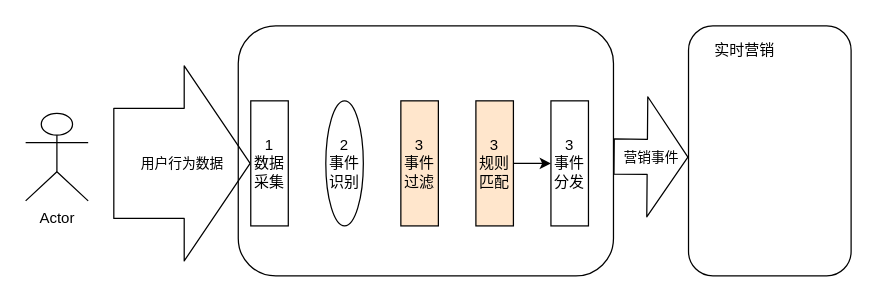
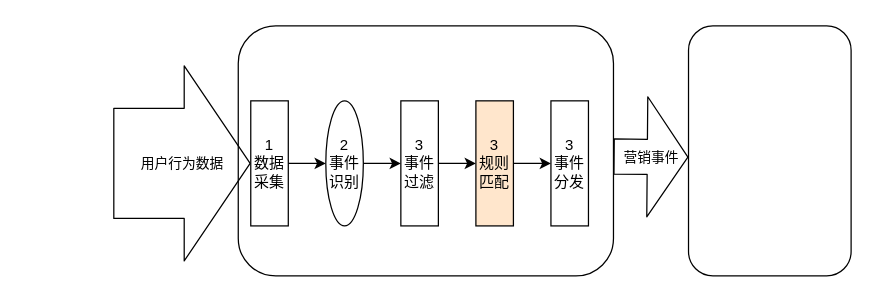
(744, 51) -> none
(57, 157) -> none
none -> (311, 163)
none -> (386, 163)
(419, 163) -> (419, 163)
none -> (461, 163)
